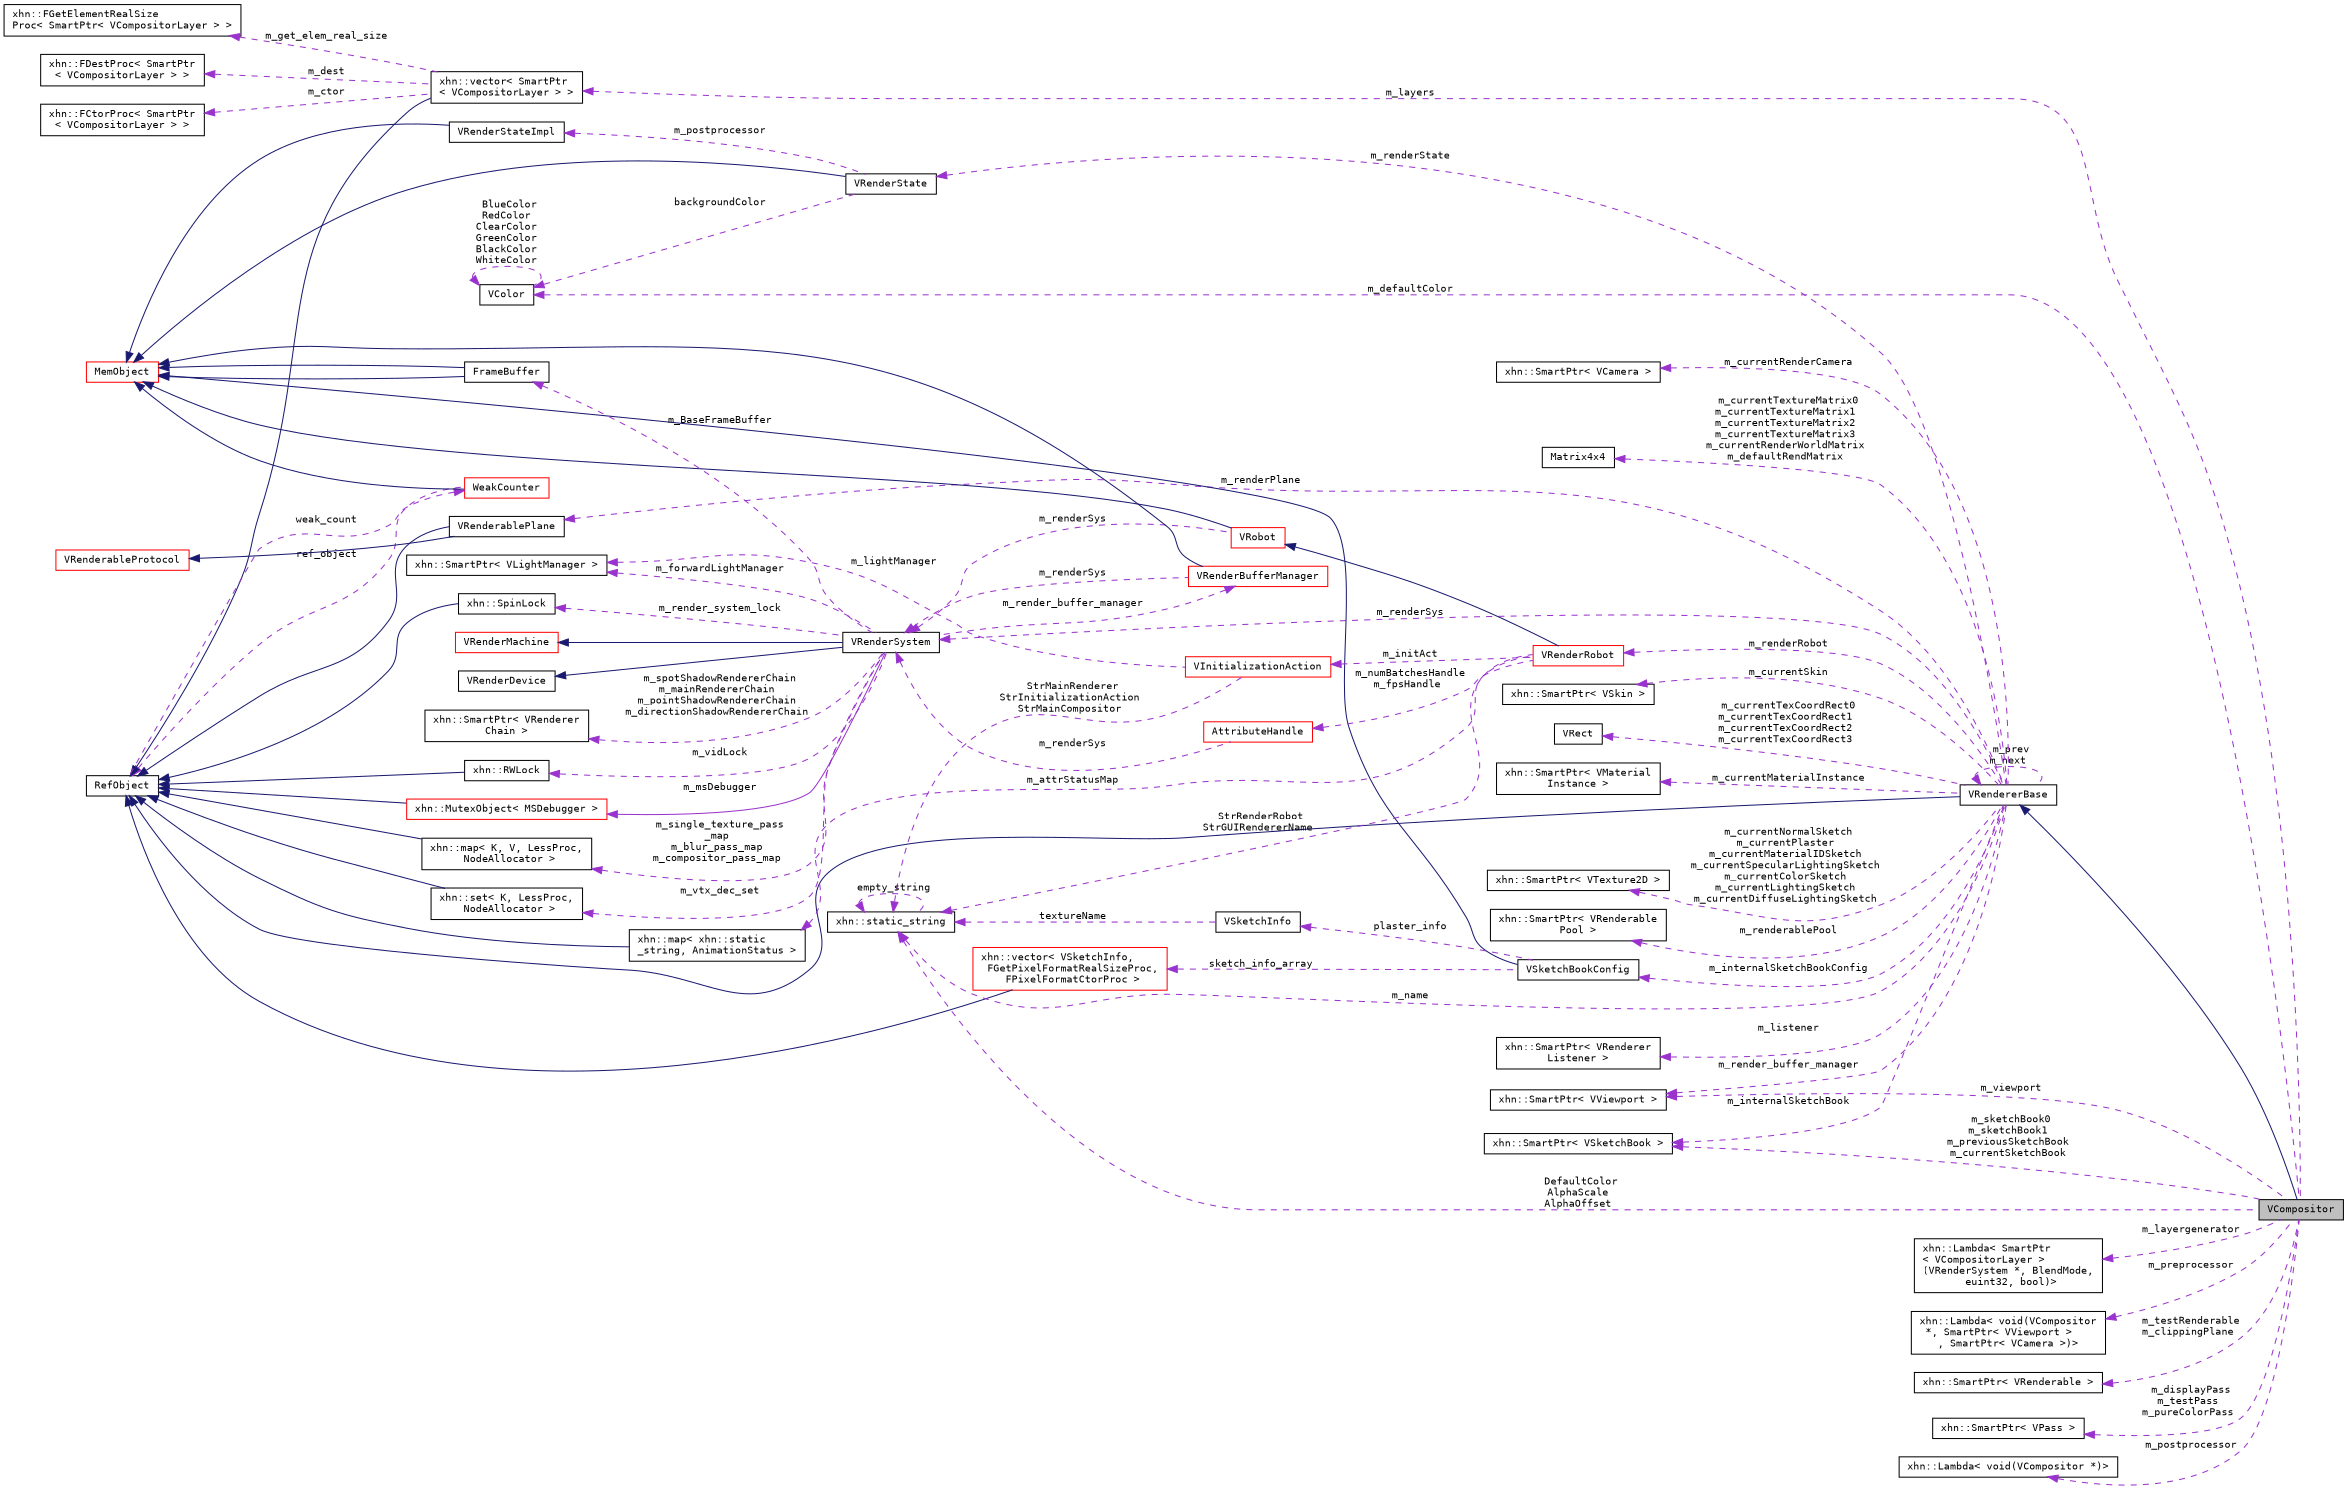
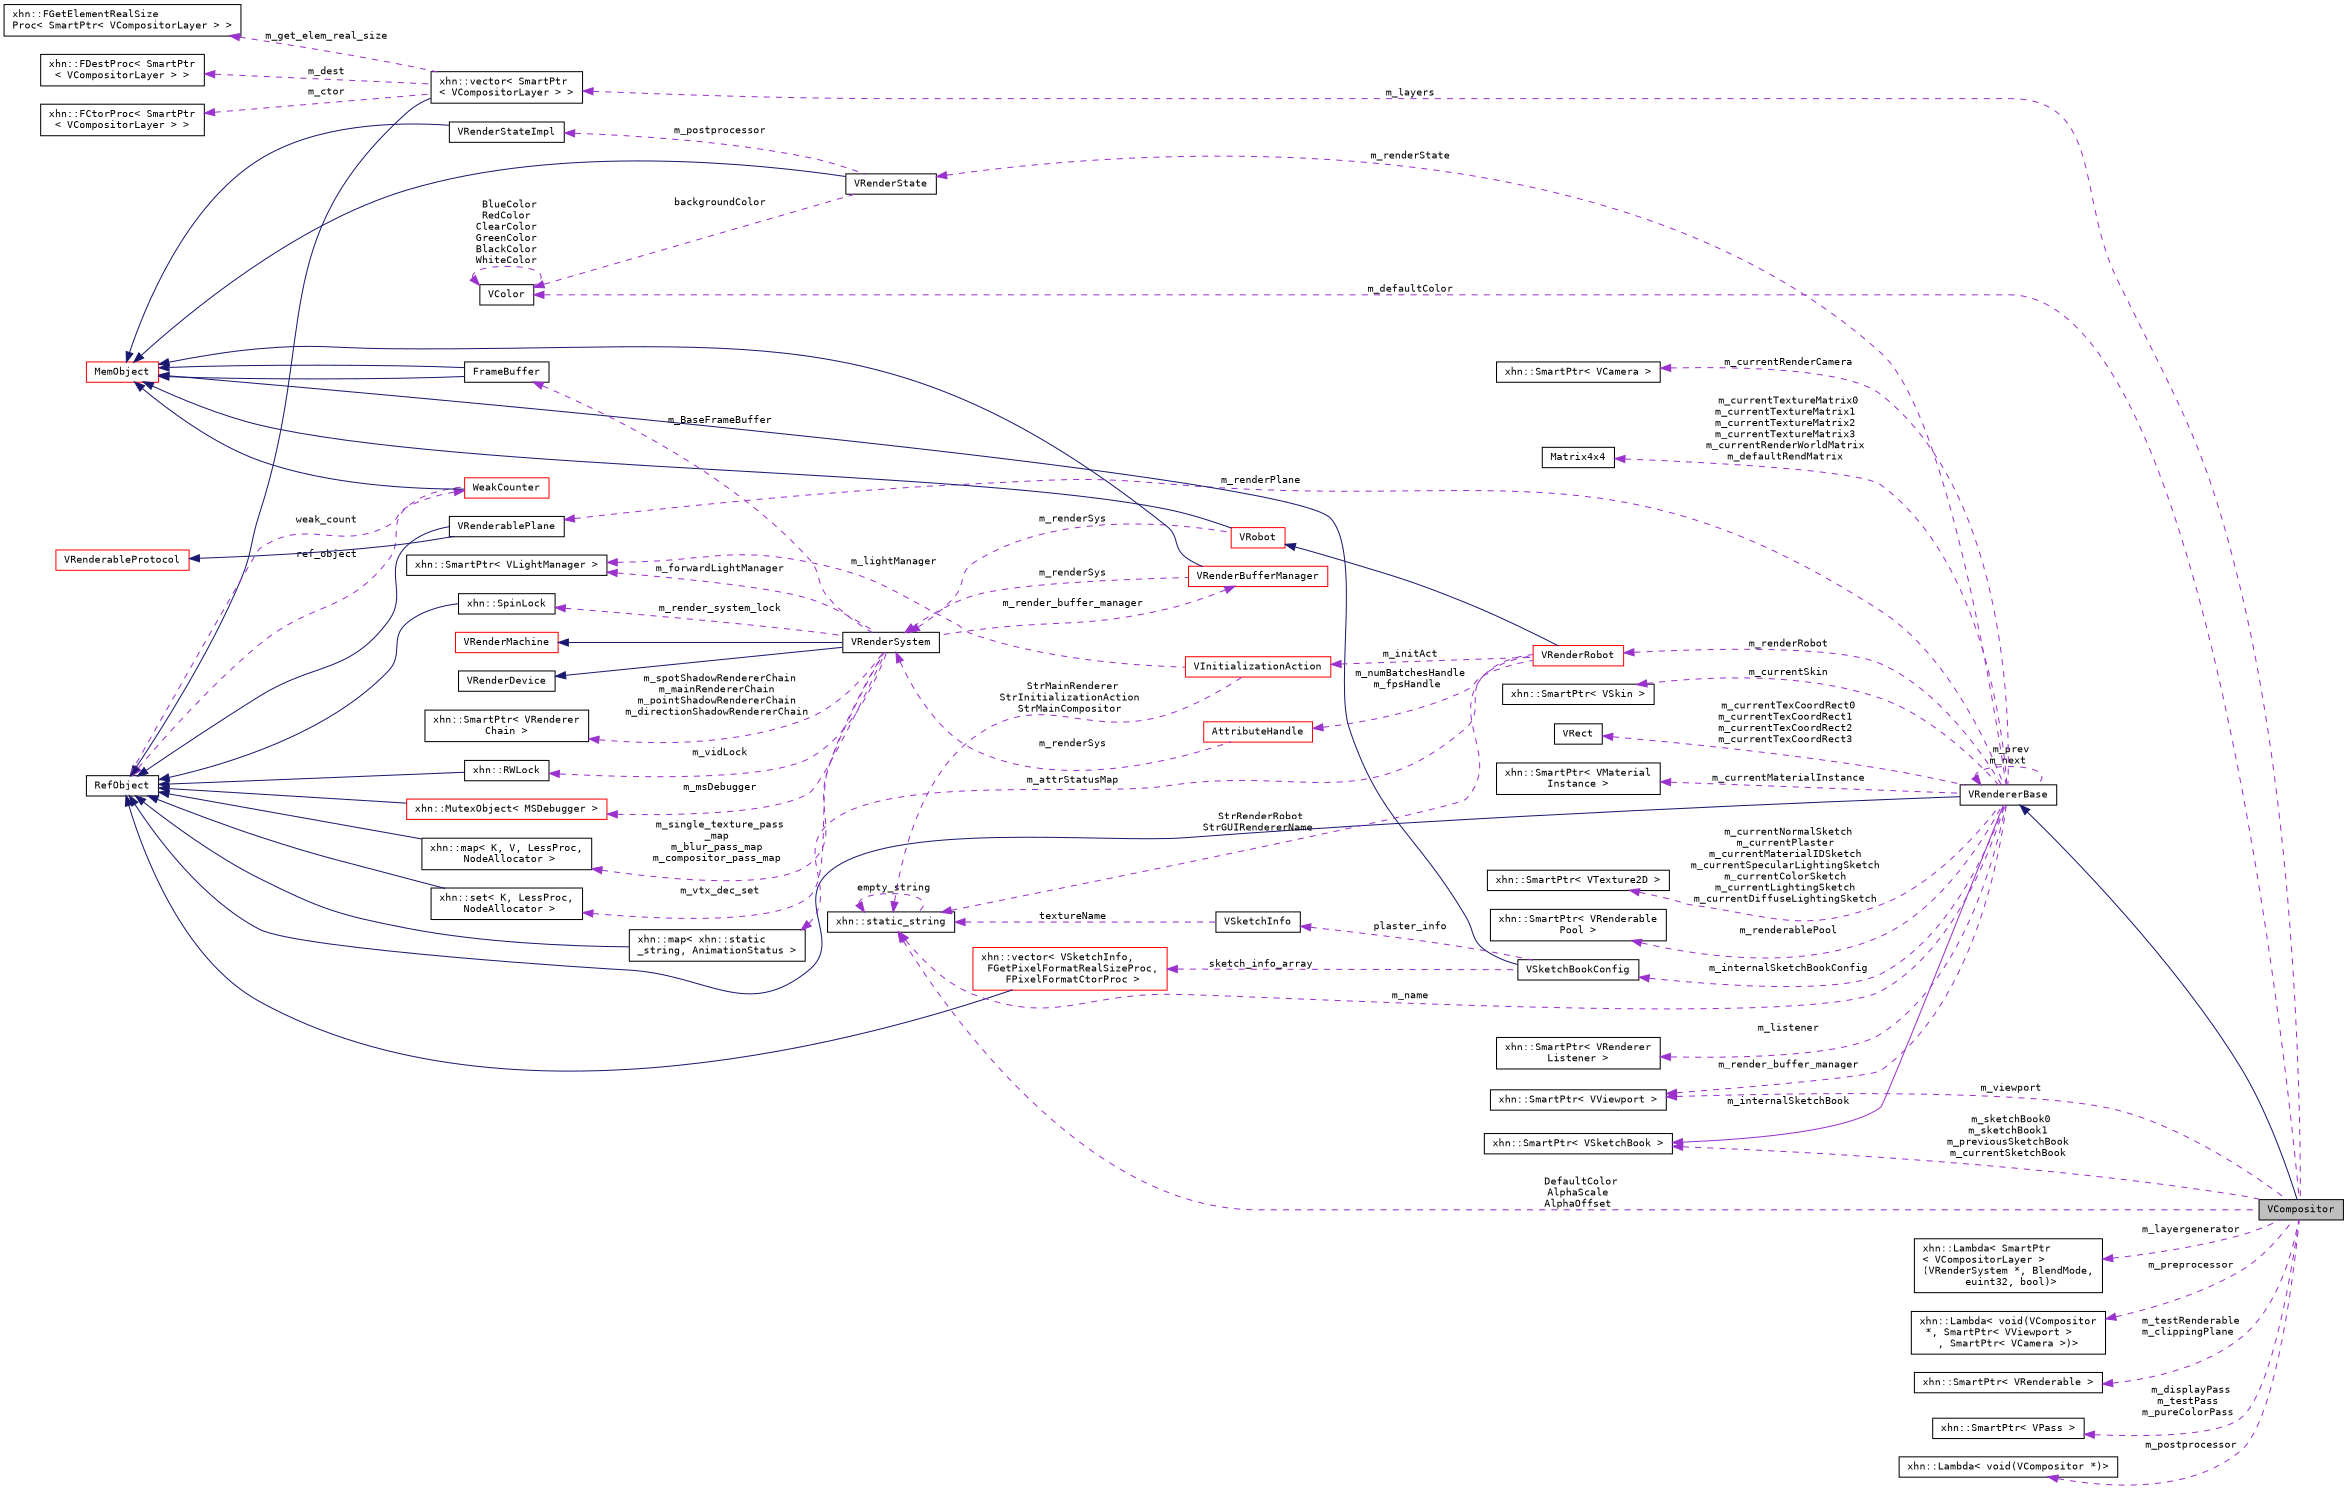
(1515, 616) -> none
(794, 800) -> (794, 800)
(1900, 1063) -> (1900, 1063)
